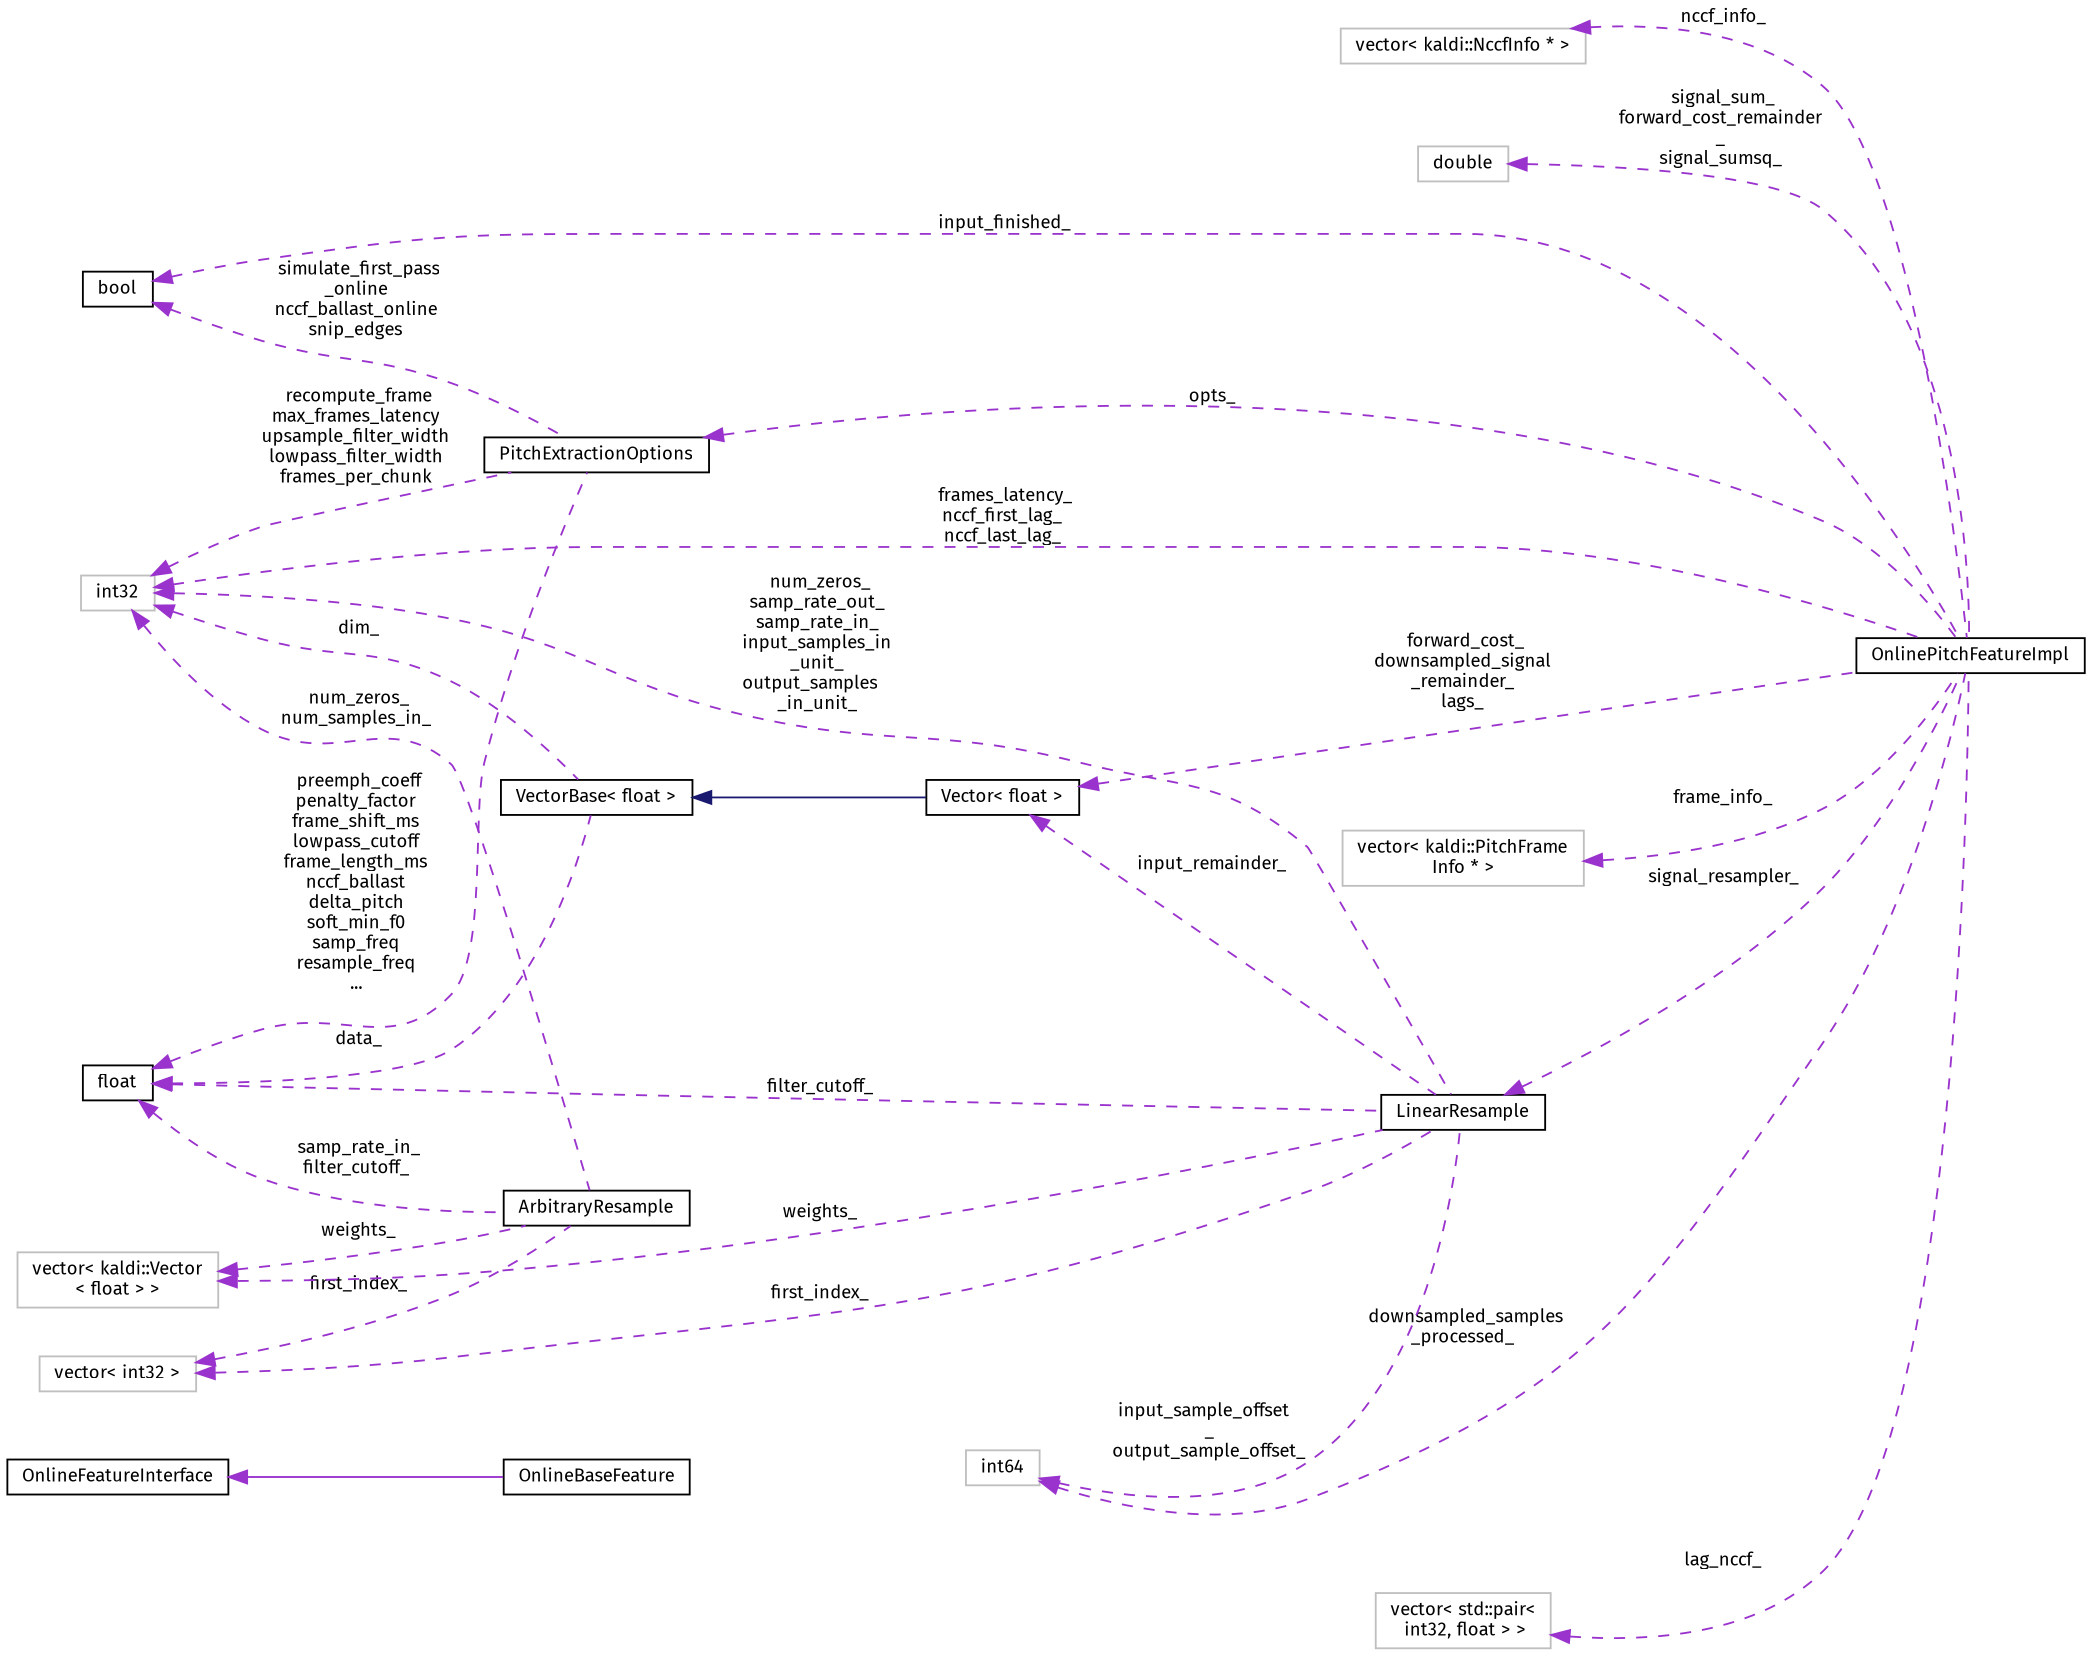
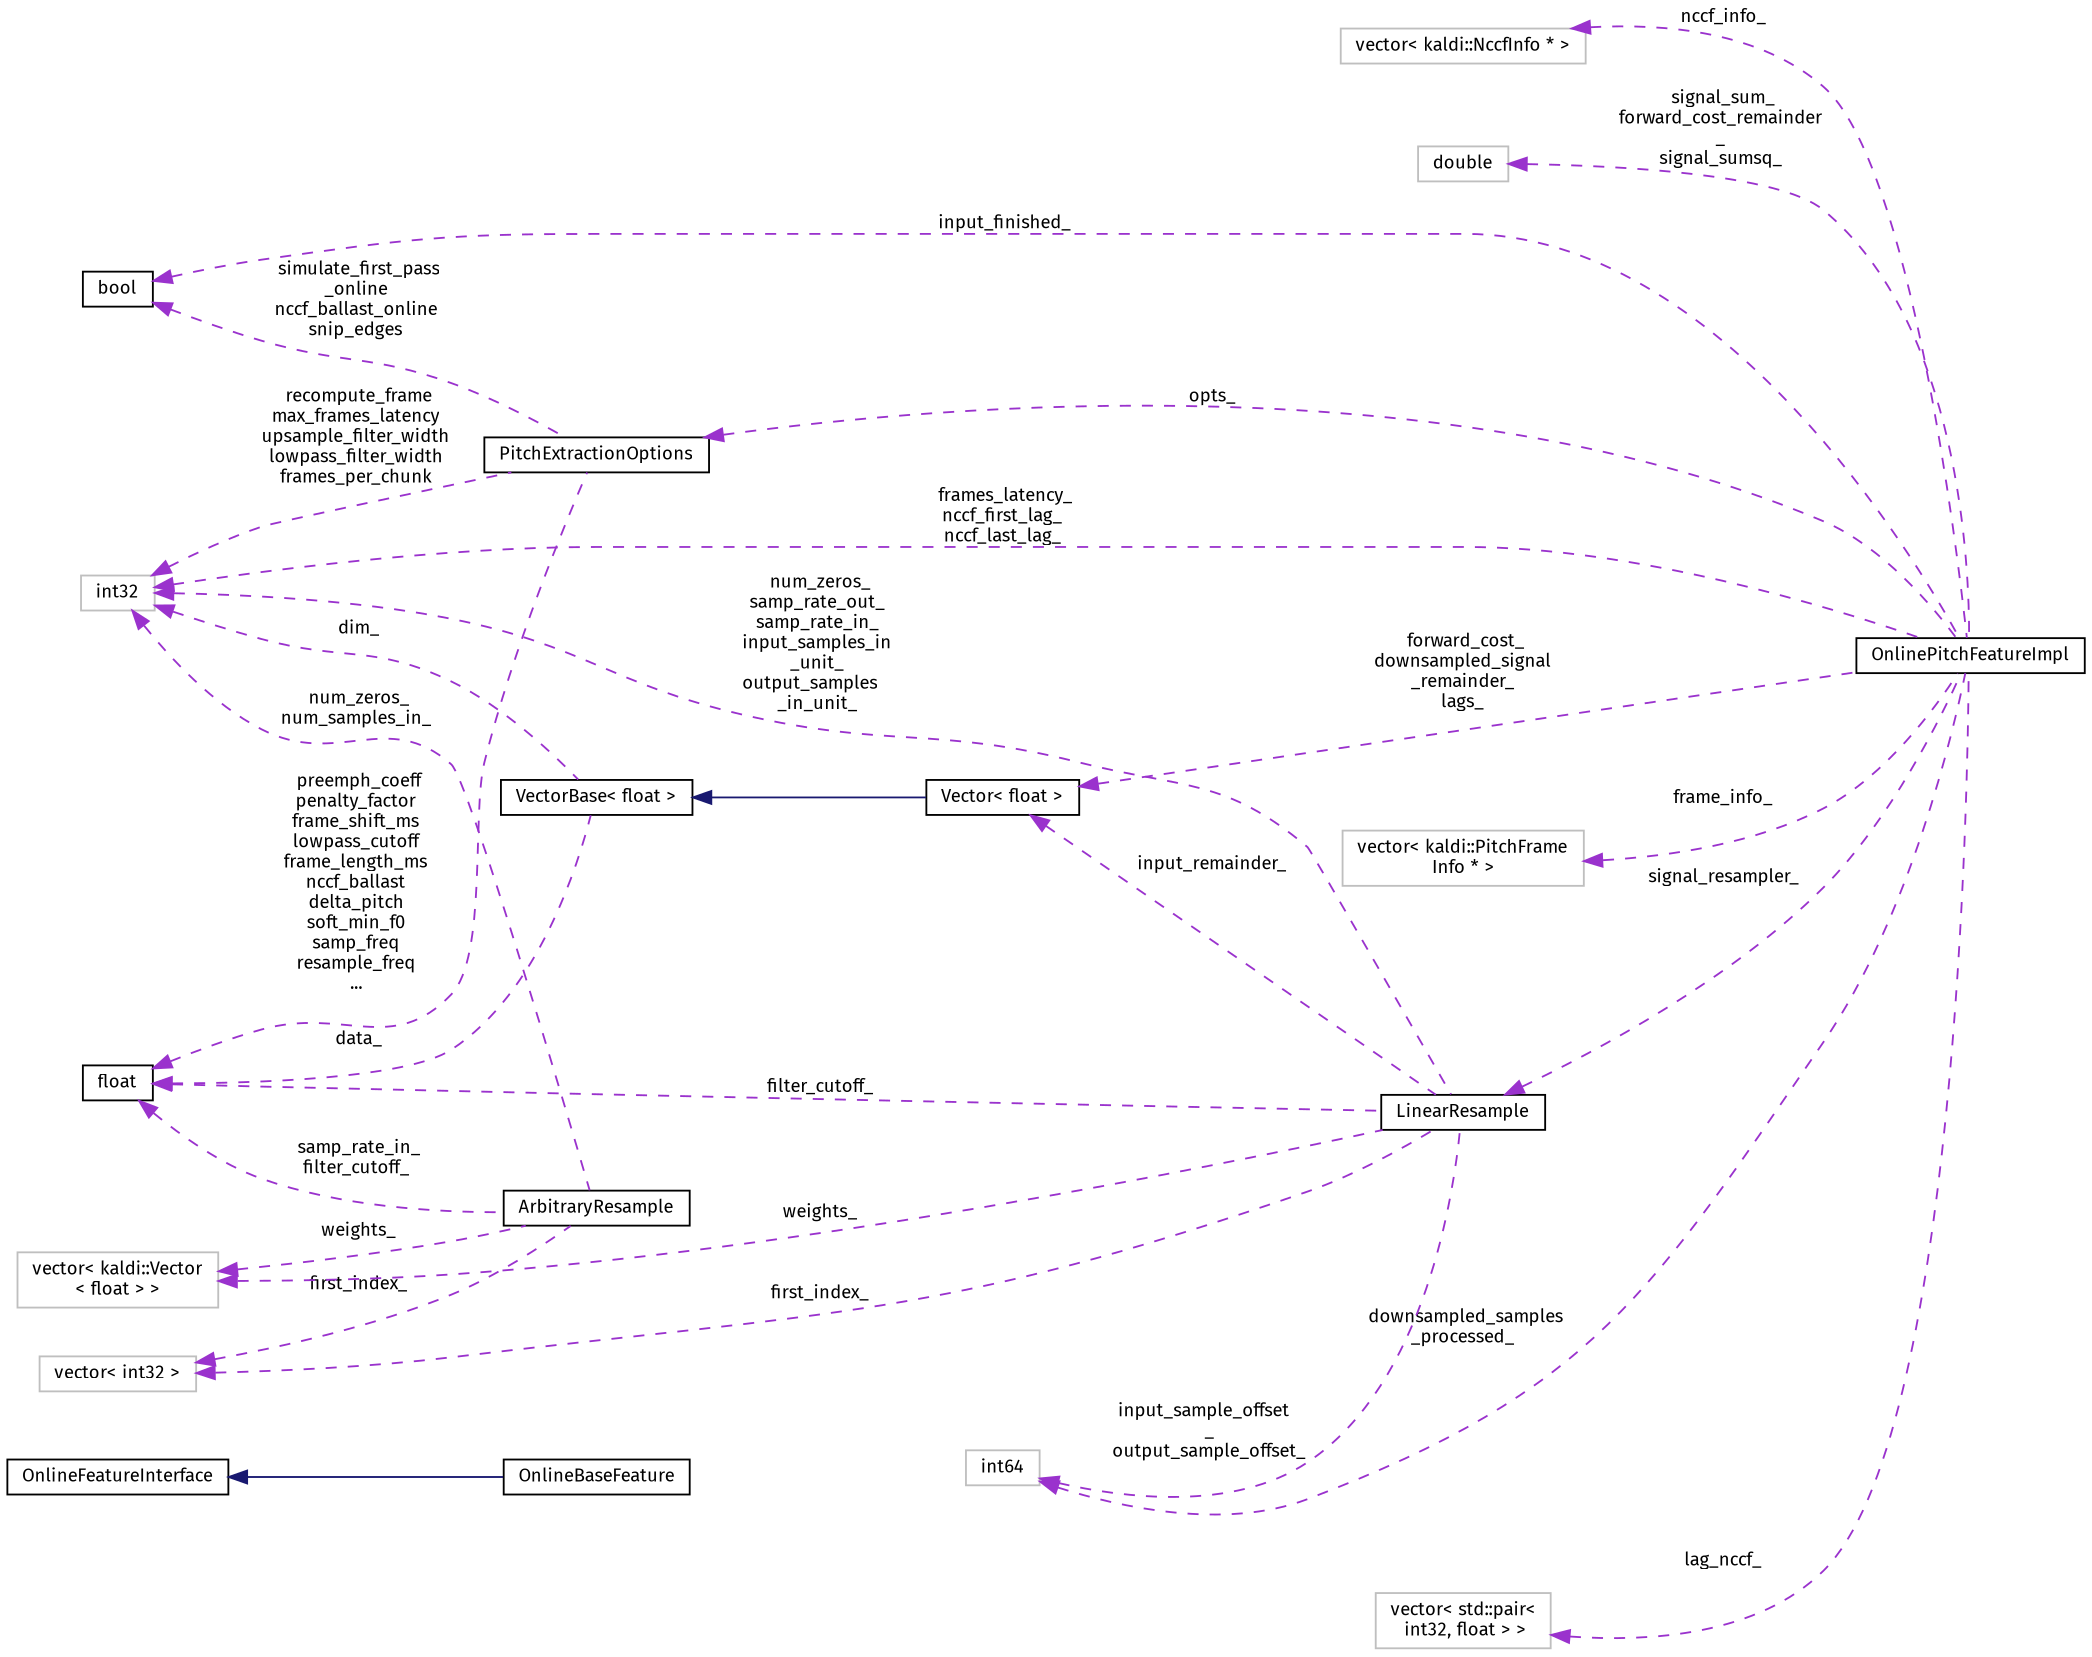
(375, 1477) -> (375, 1477)
